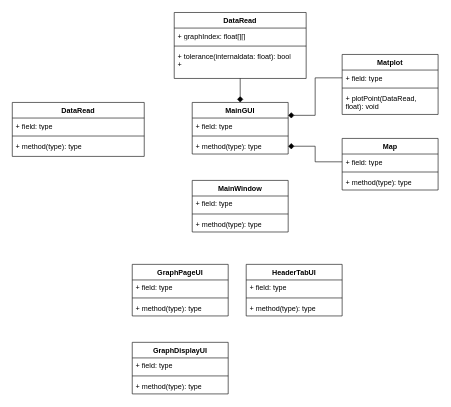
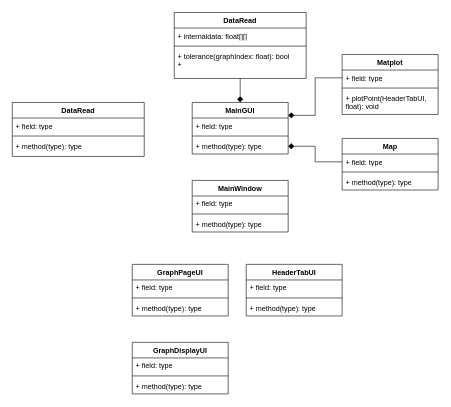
(221, 36) -> (223, 36)
(241, 65) -> (241, 65)
(391, 103) -> (391, 103)
